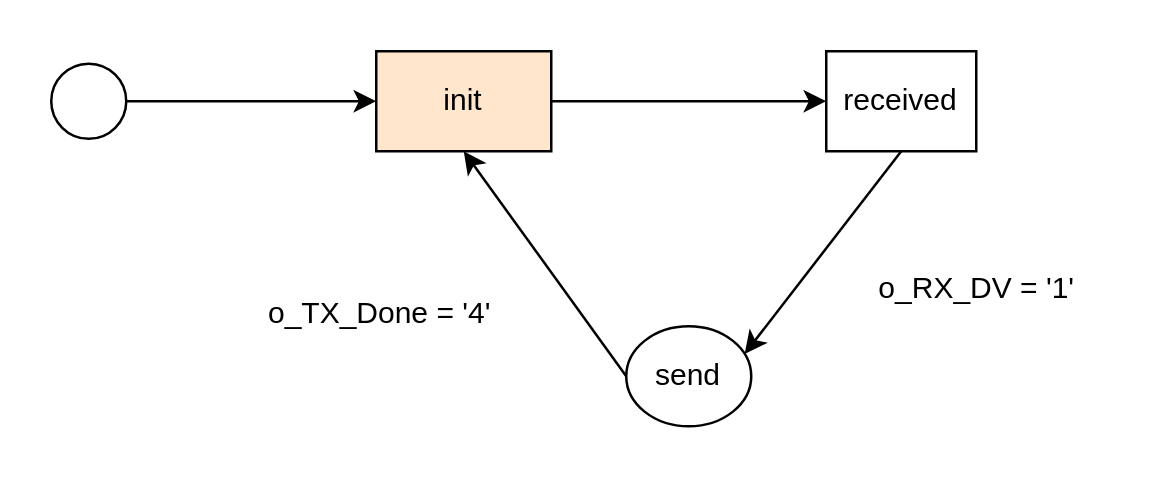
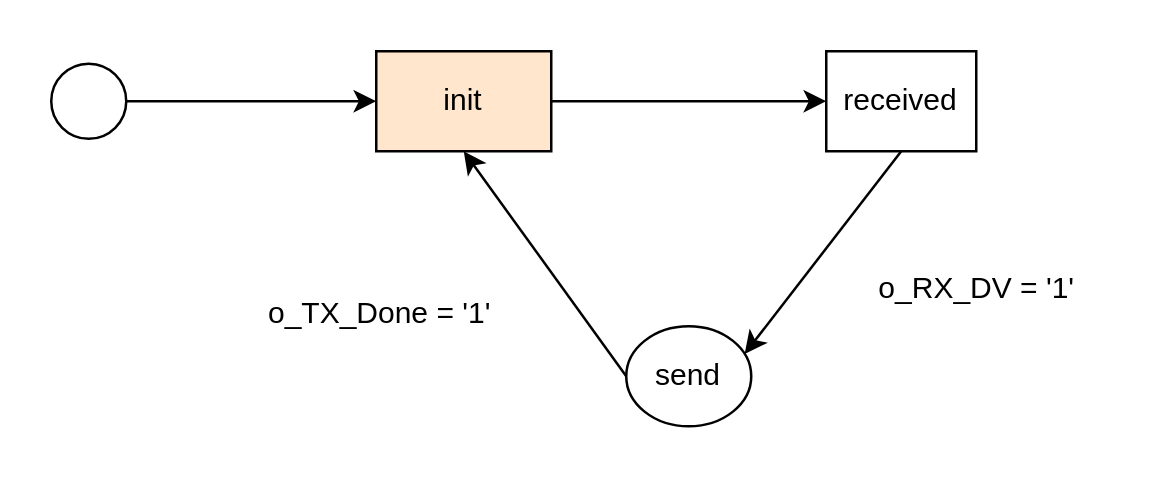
(364, 314) -> (364, 314)
